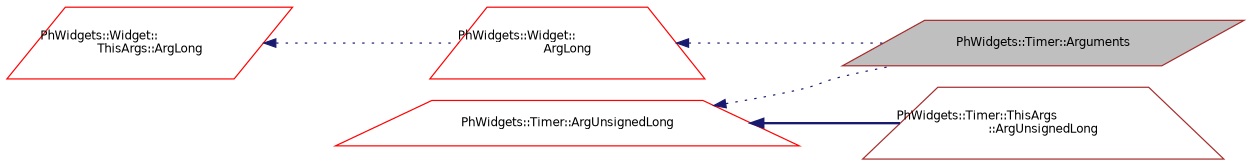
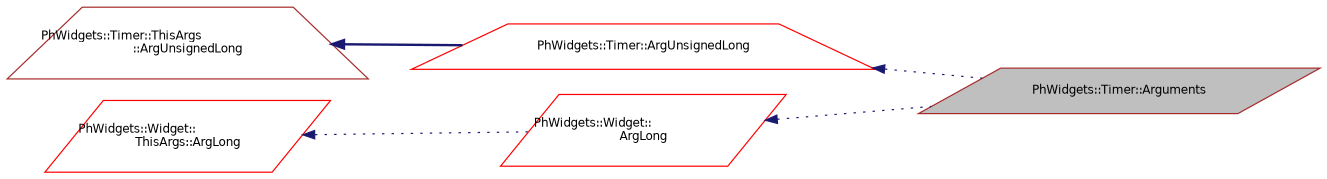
(567, 43) -> (643, 130)
(832, 123) -> (403, 45)
